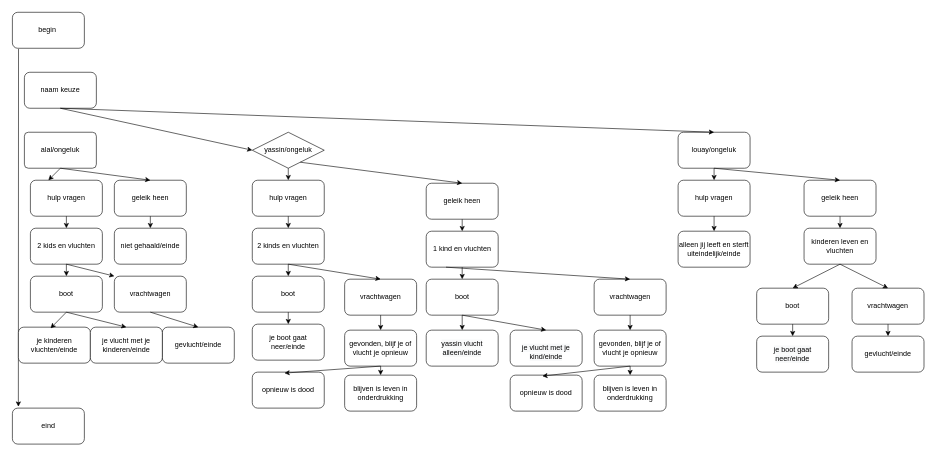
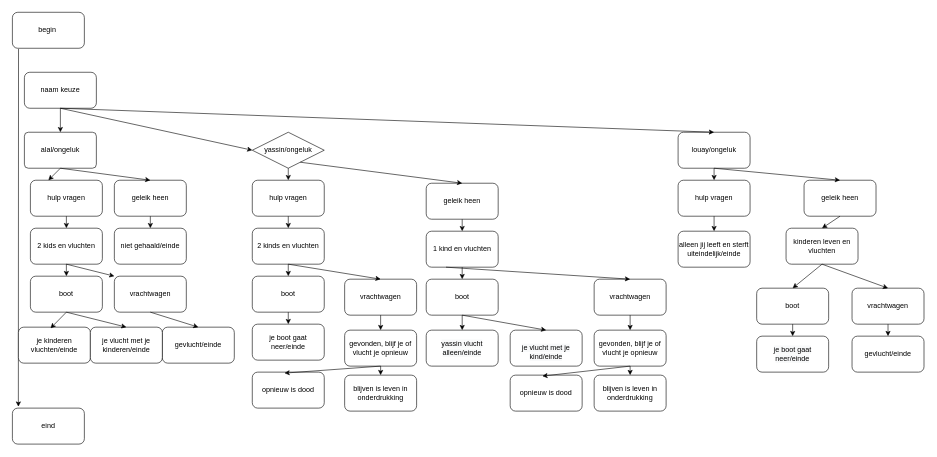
none -> (60, 119)
(840, 246) -> (822, 246)
